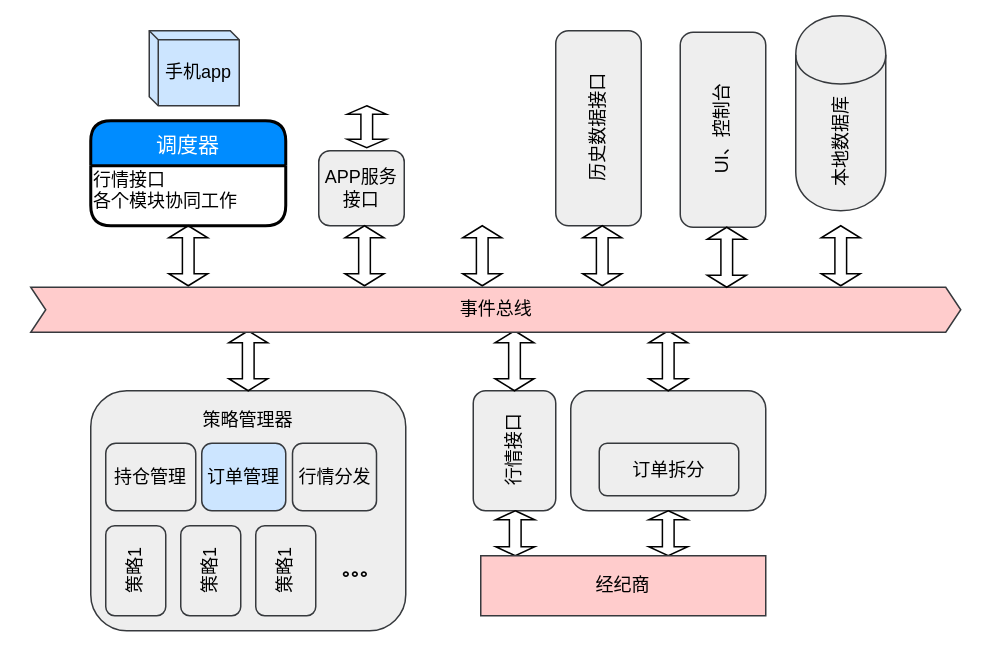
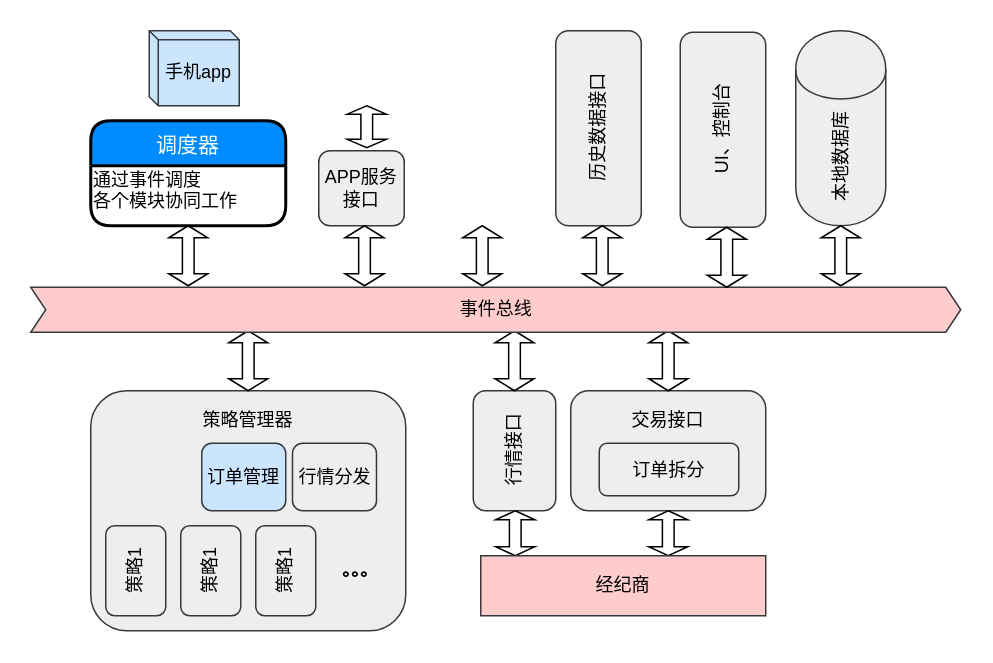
(841, 113) -> (841, 128)
(166, 192) -> (166, 192)
none -> (668, 421)
(151, 477) -> none
